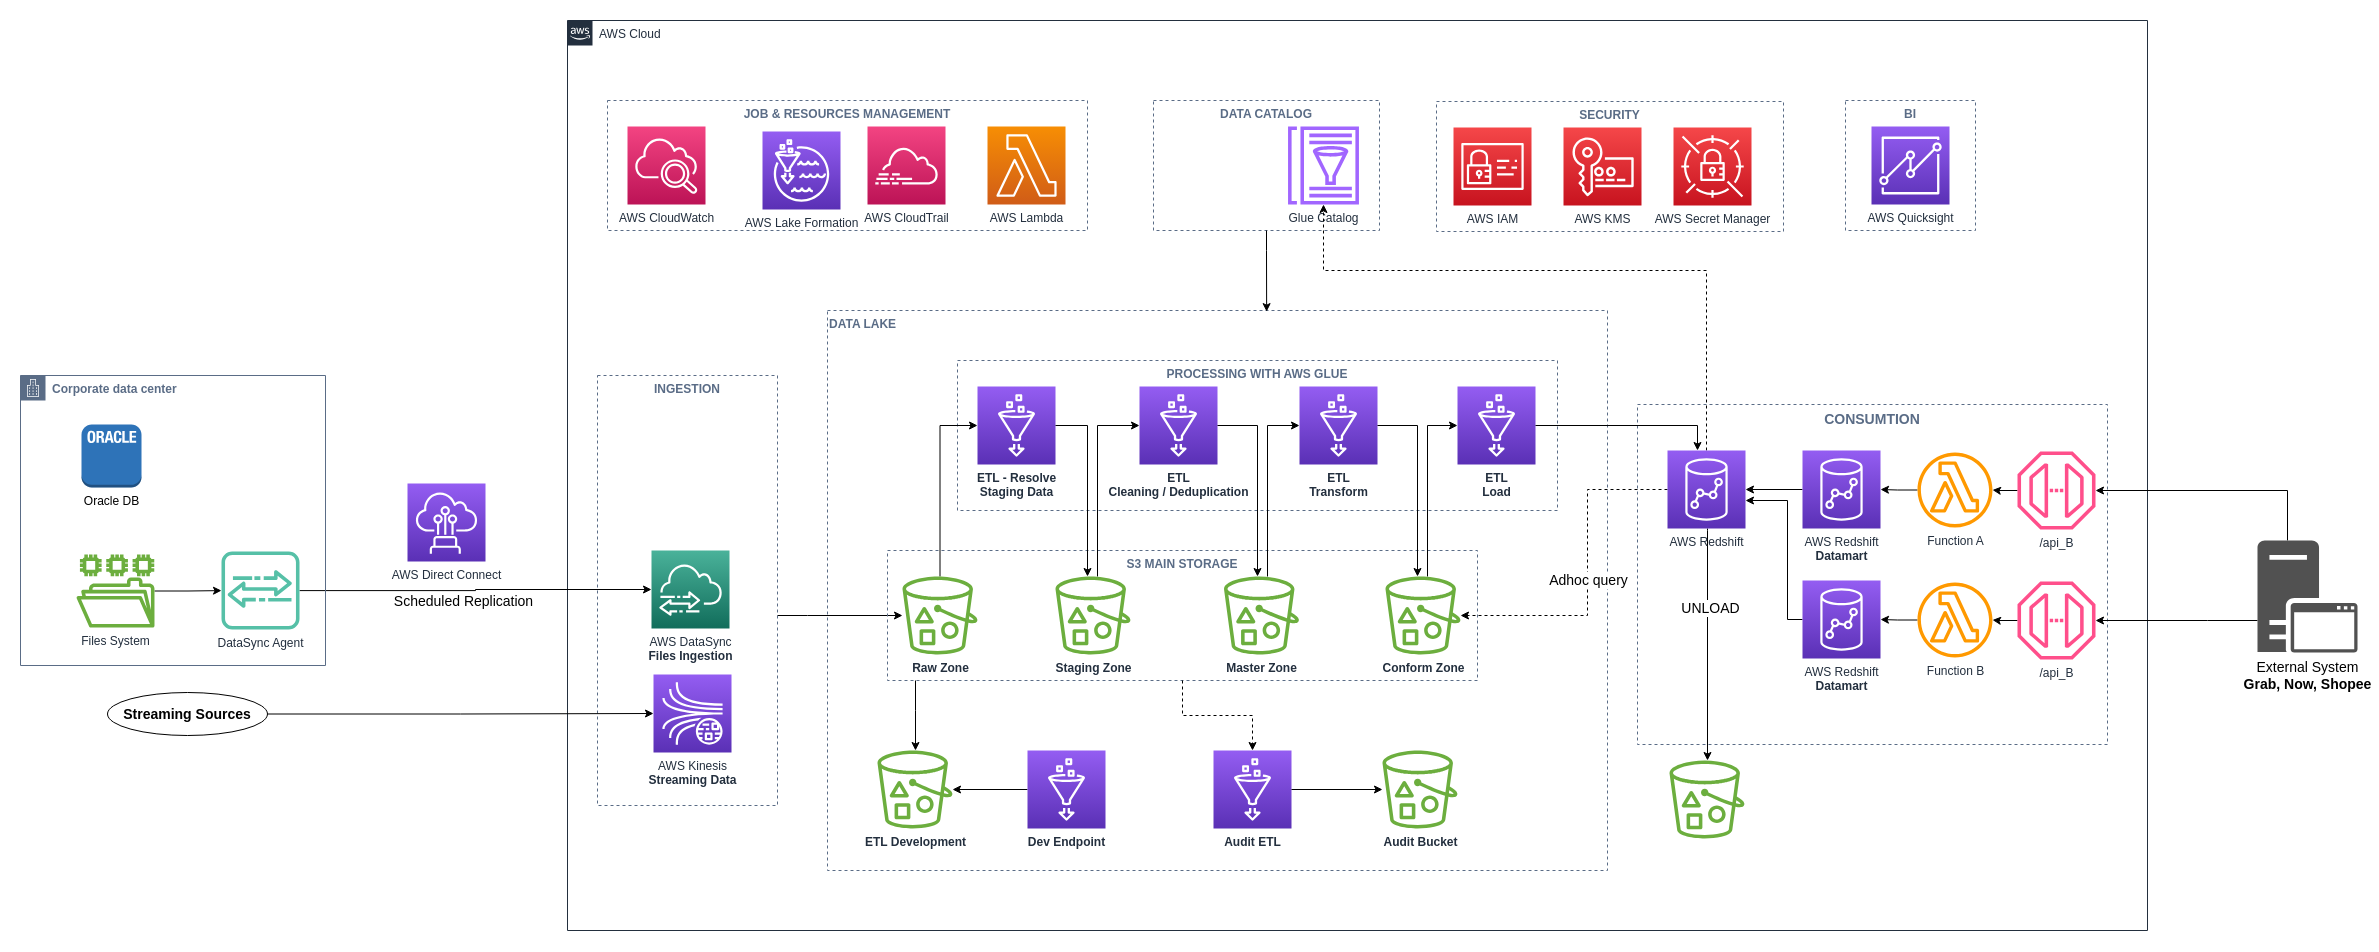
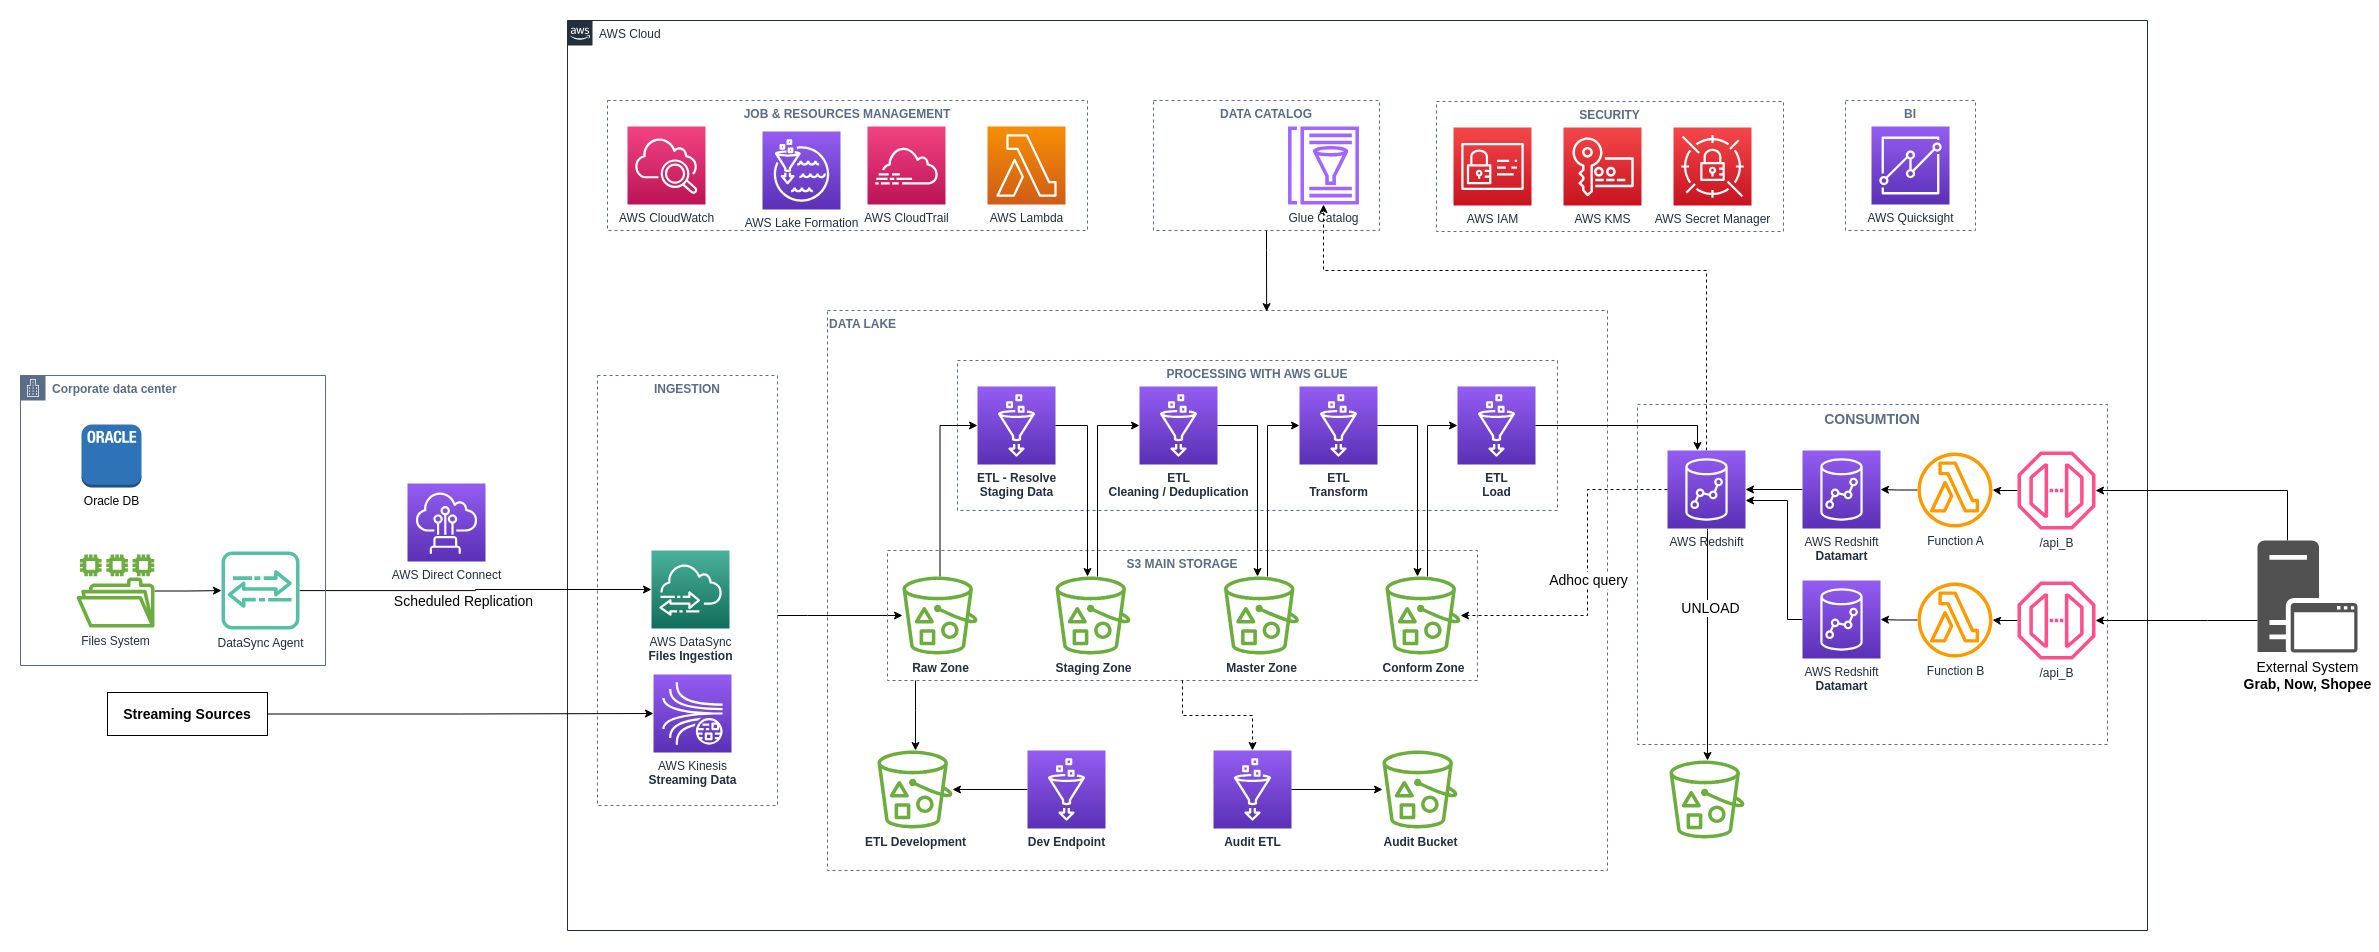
(188, 714) -> (188, 714)
